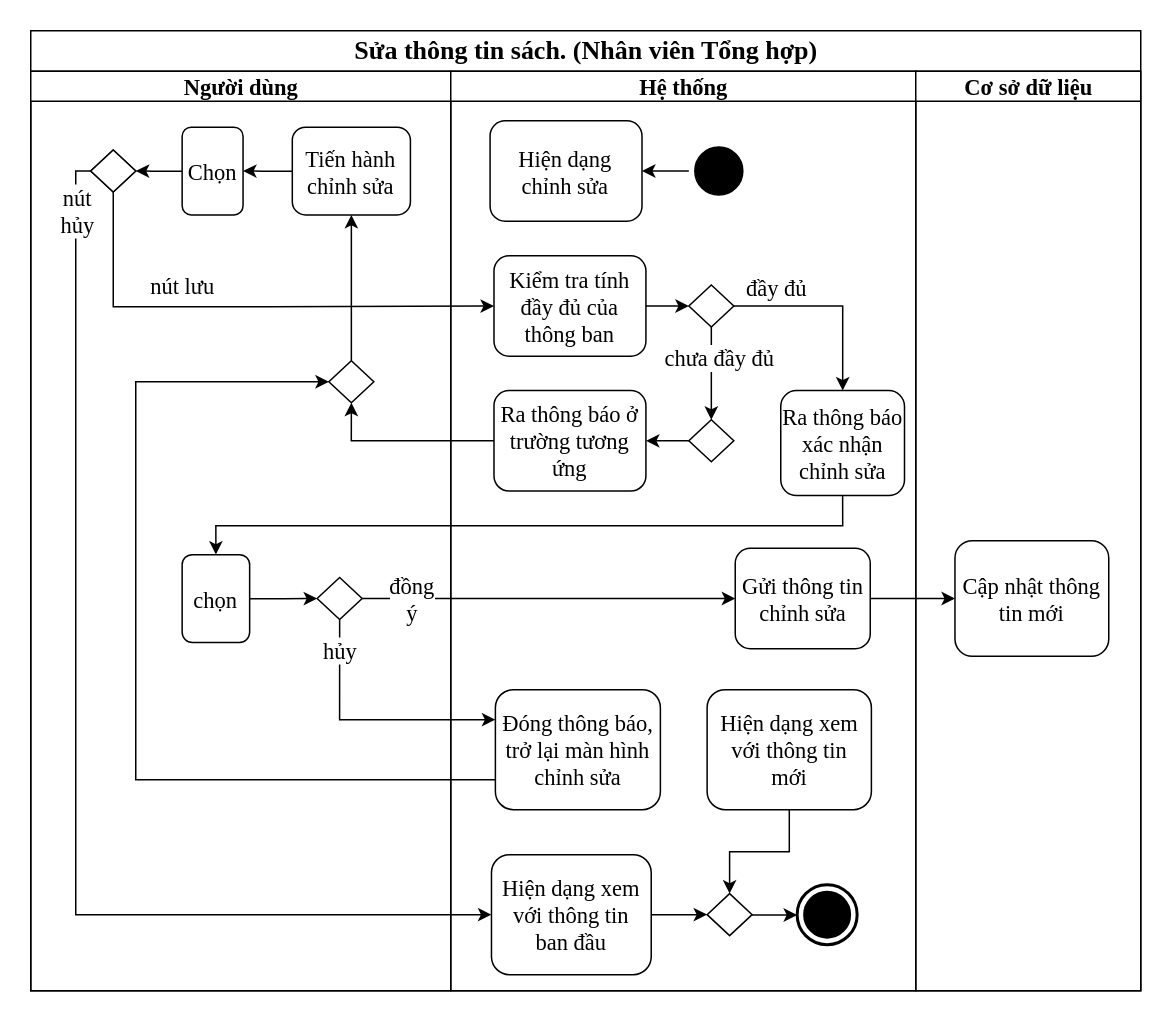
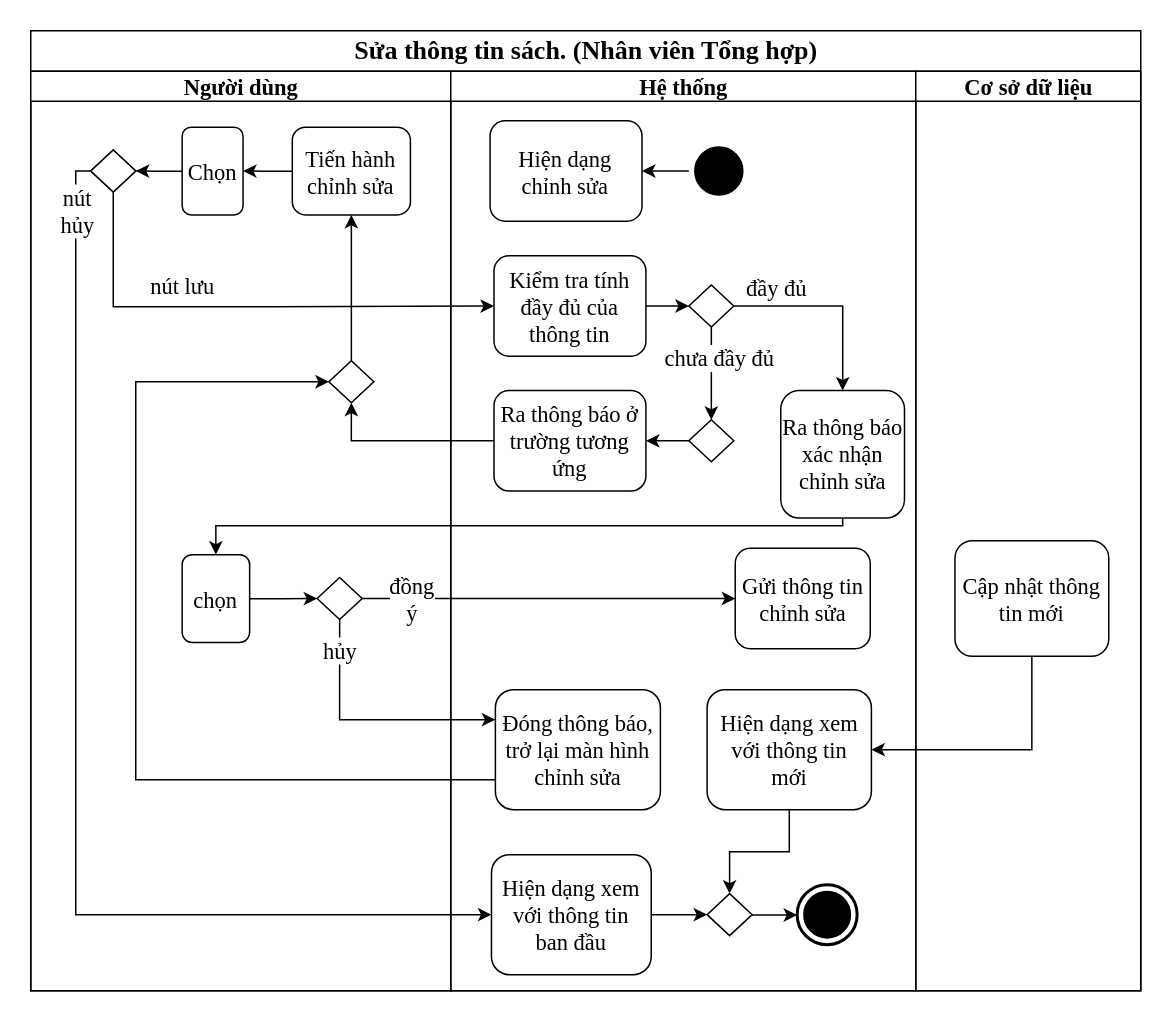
(570, 307) -> (570, 307)
(843, 443) -> (843, 454)
(907, 599) -> none
none -> (1004, 750)
